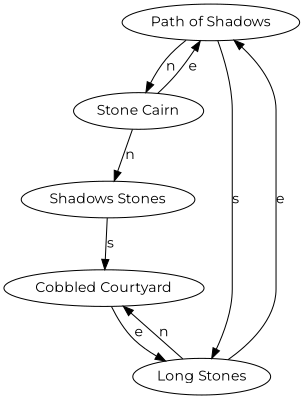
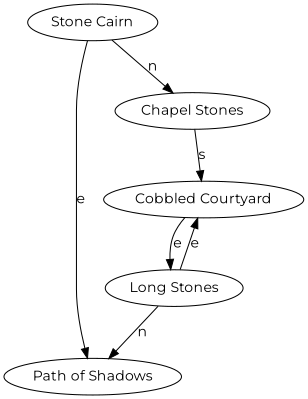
(166, 60) -> none
(232, 195) -> none
(108, 200) -> (193, 111)
(281, 200) -> (143, 332)
(164, 332) -> (195, 244)
